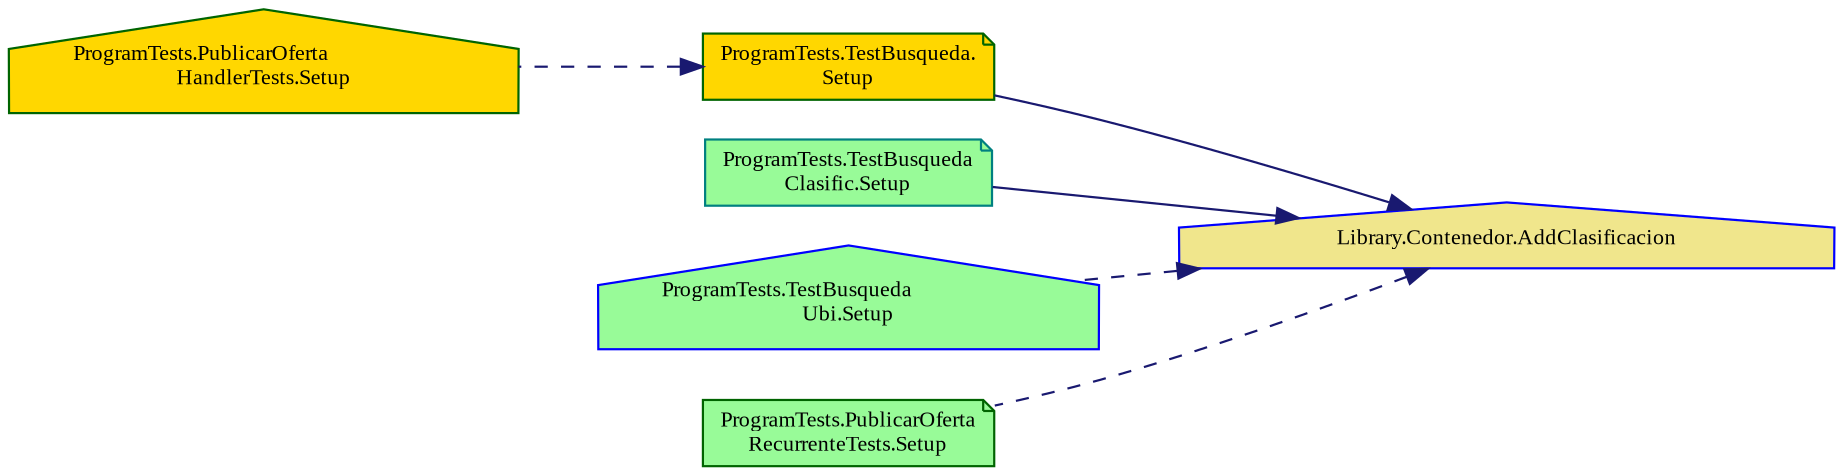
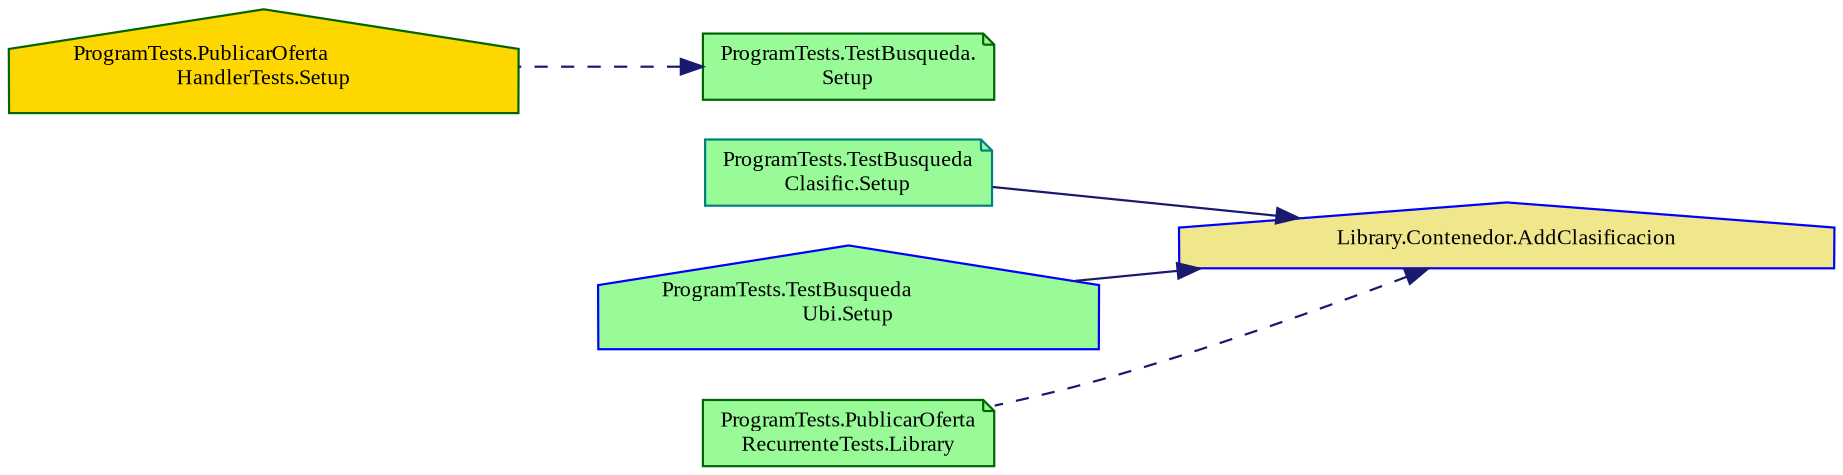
(849, 67) -> (849, 67)
(1193, 145) -> none
(1126, 276) -> (1126, 276)
(849, 433) -> (849, 433)
